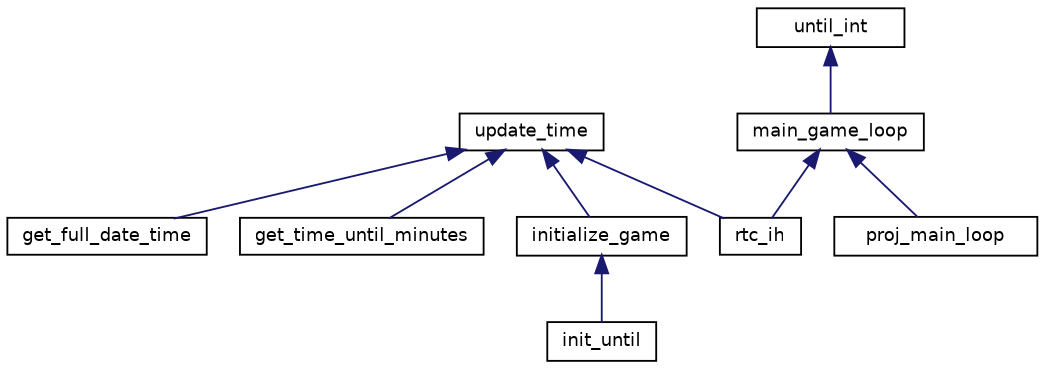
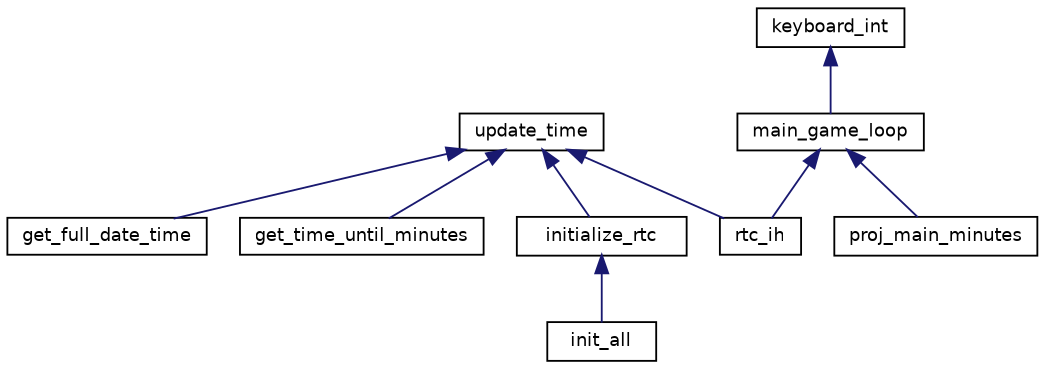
(831, 28) -> (831, 28)
(602, 236) -> (602, 236)
(936, 236) -> (936, 236)
(602, 341) -> (602, 341)
